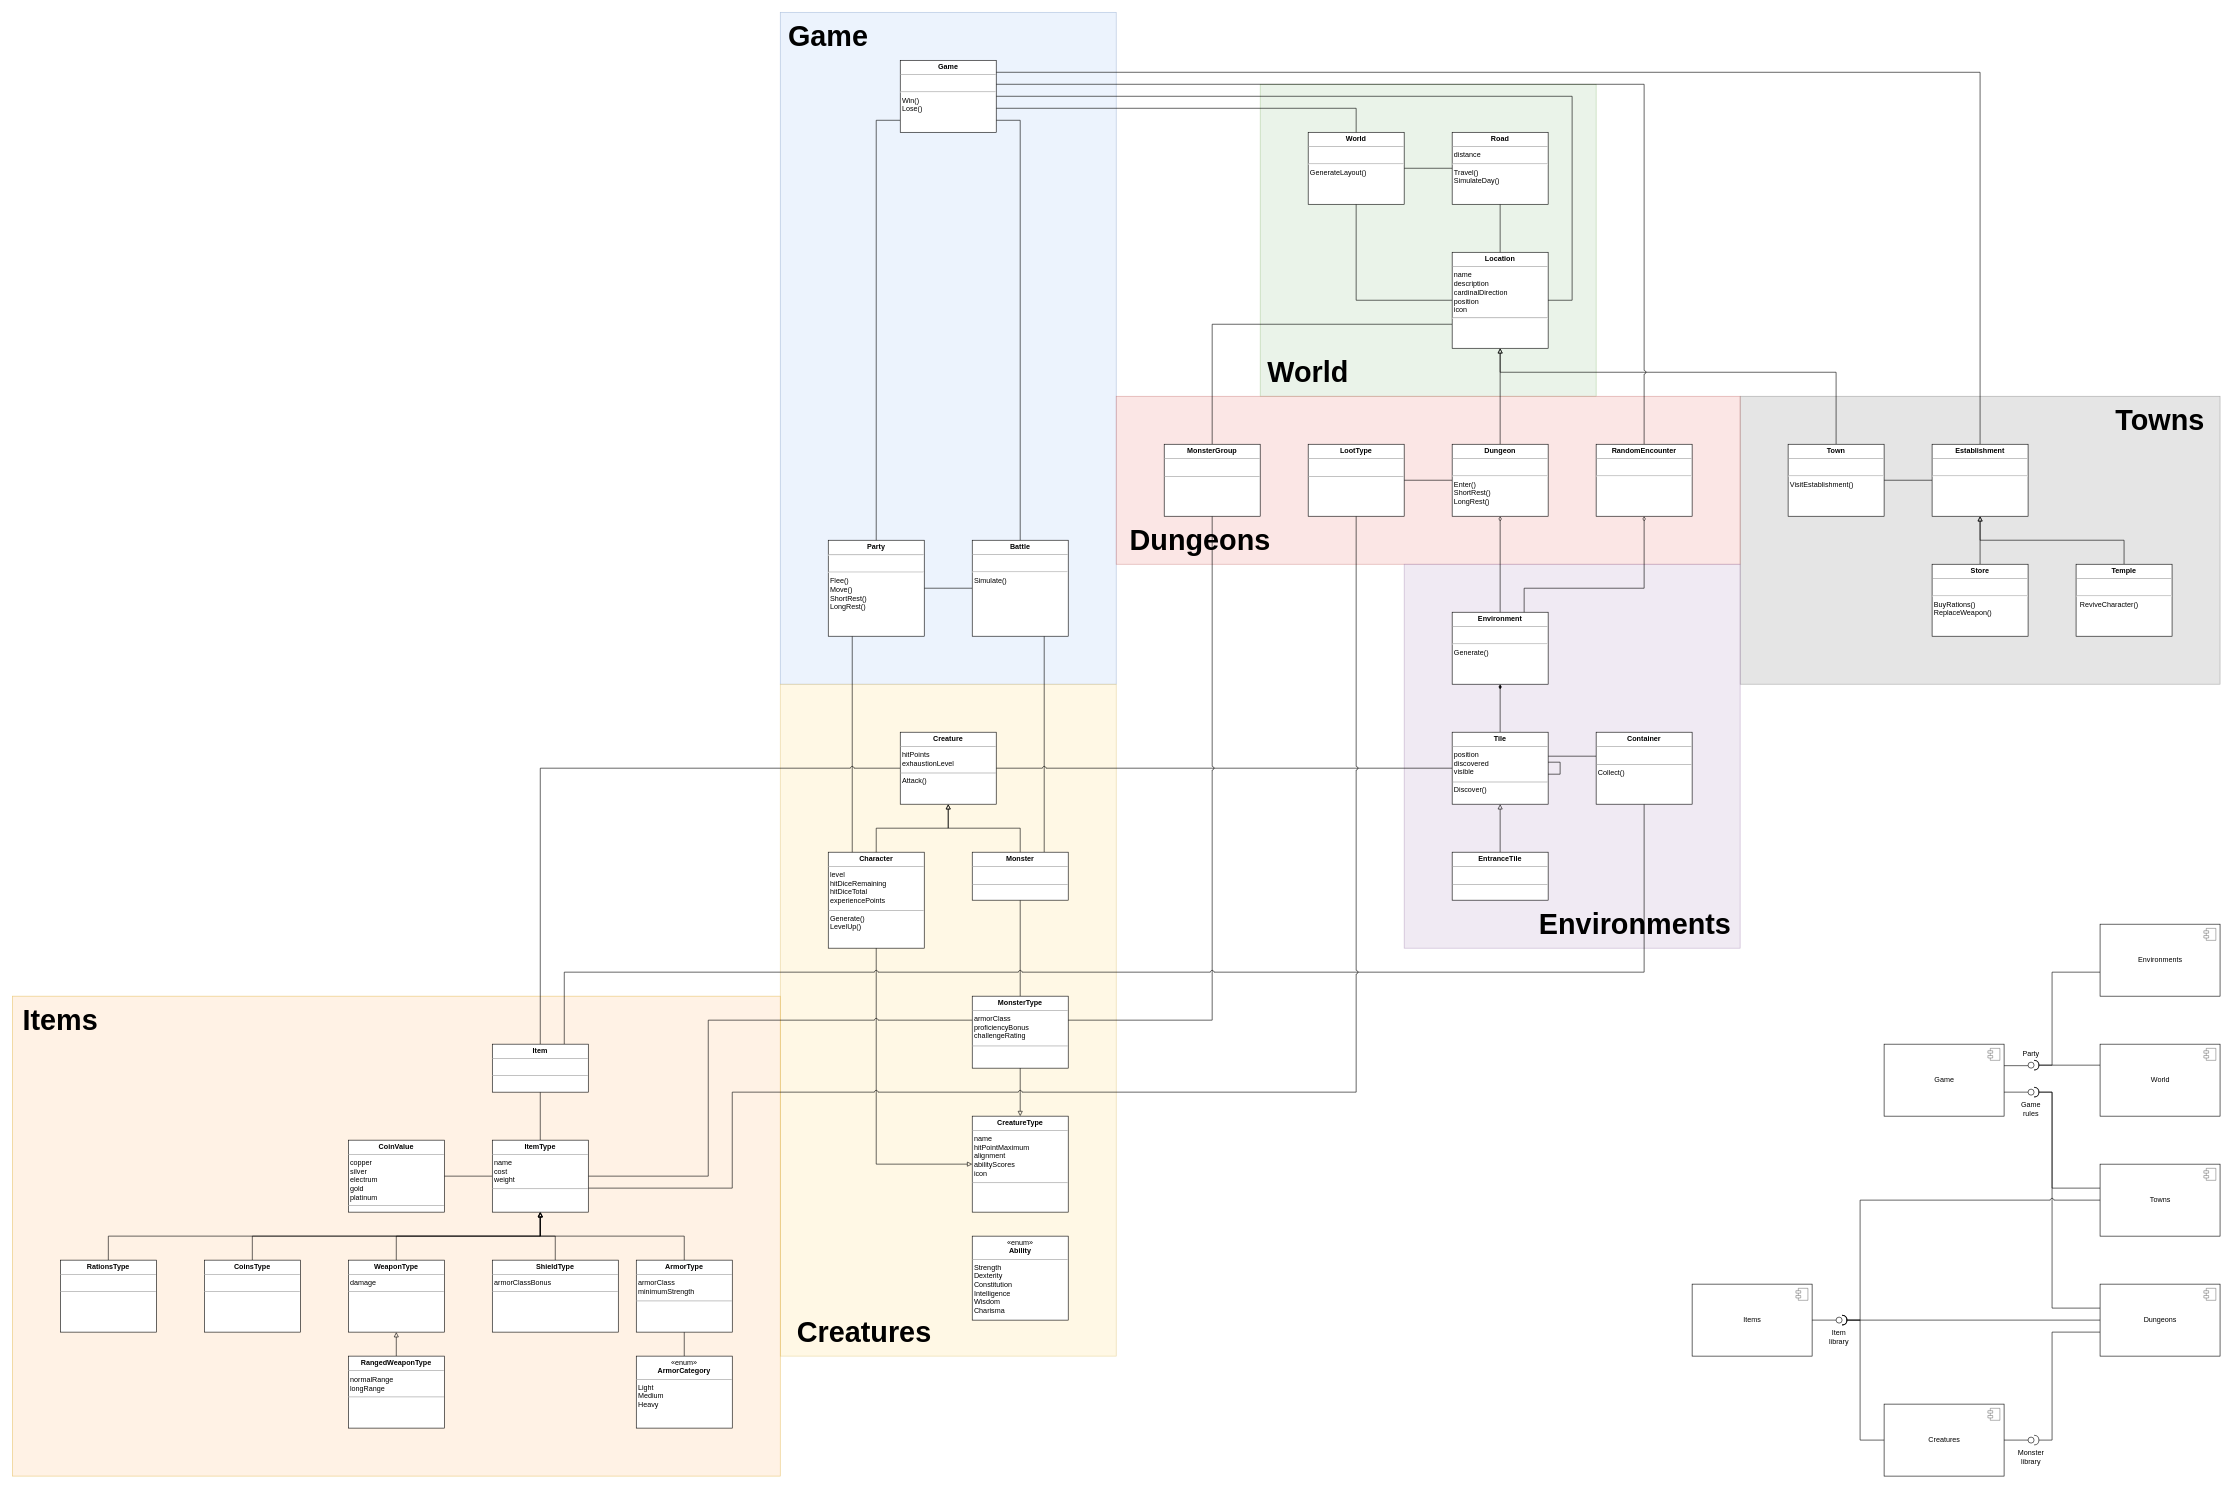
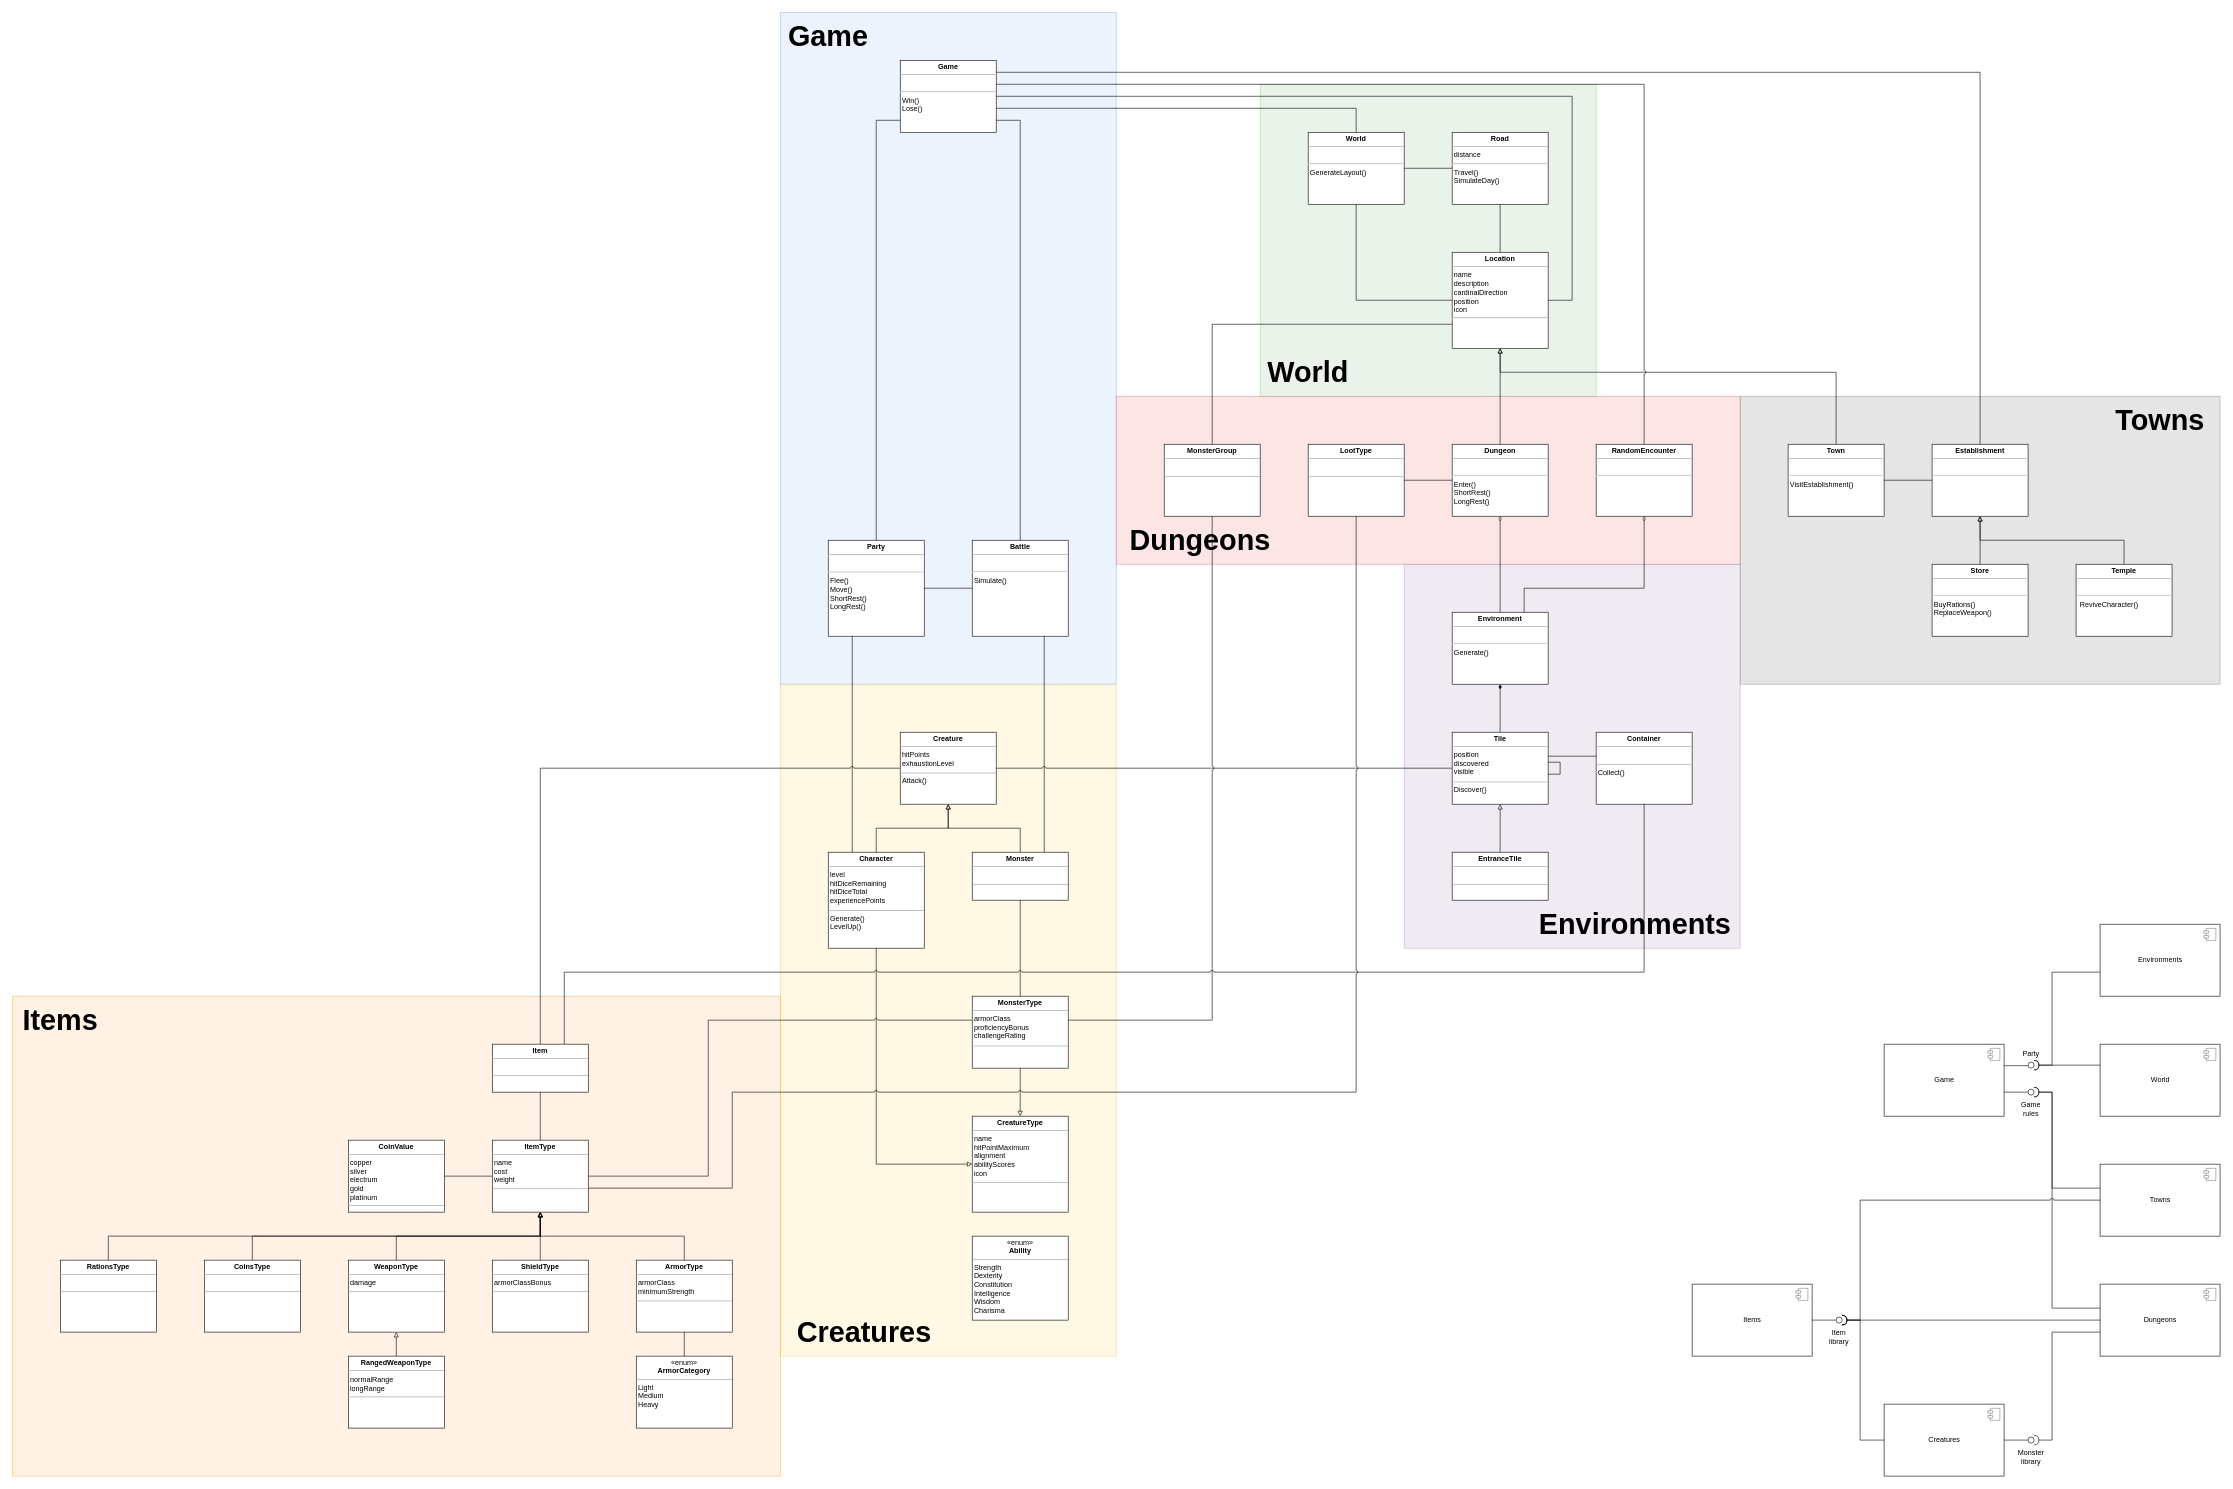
(555, 1296) -> (540, 1296)
